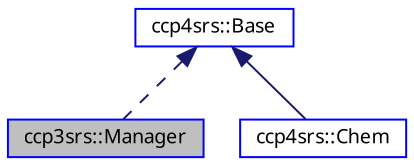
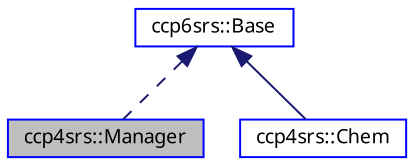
(214, 28) -> (214, 28)
(106, 138) -> (106, 138)
